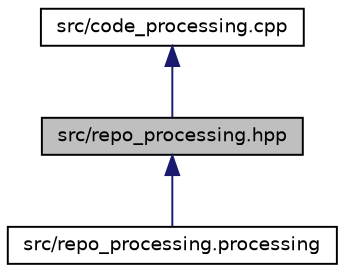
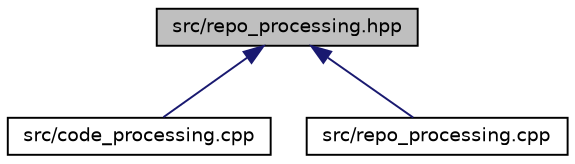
(172, 92) -> (205, 87)
(172, 245) -> (437, 136)
